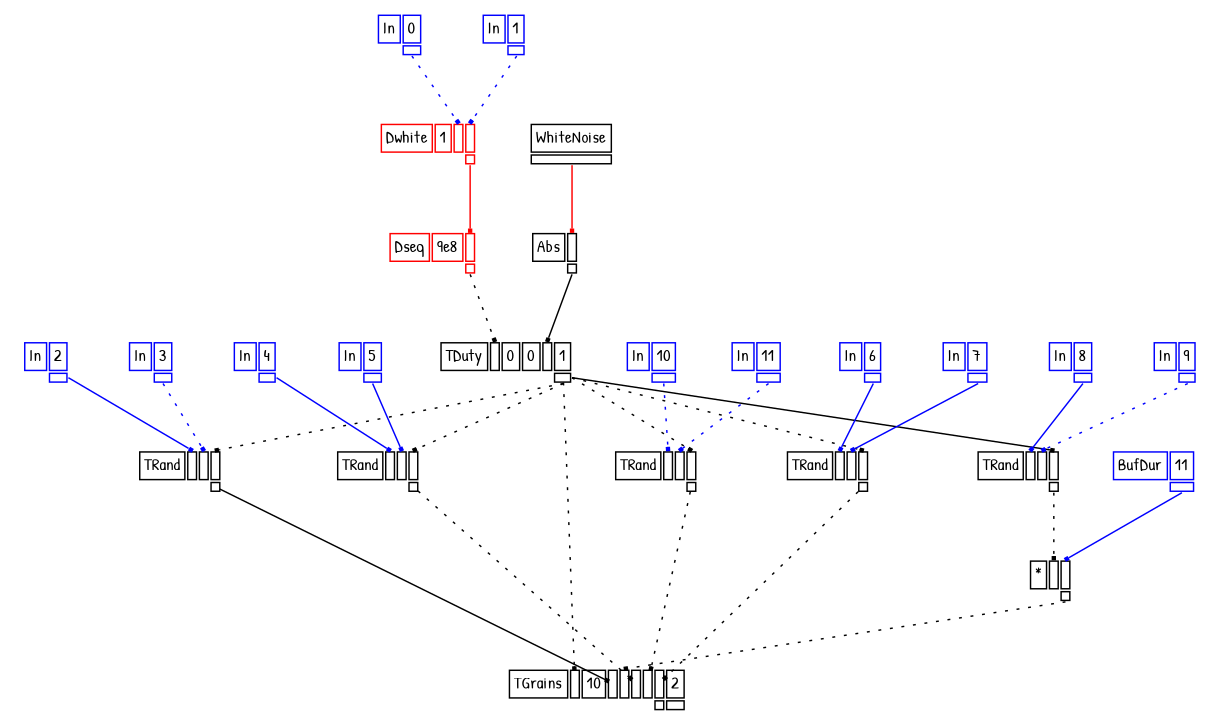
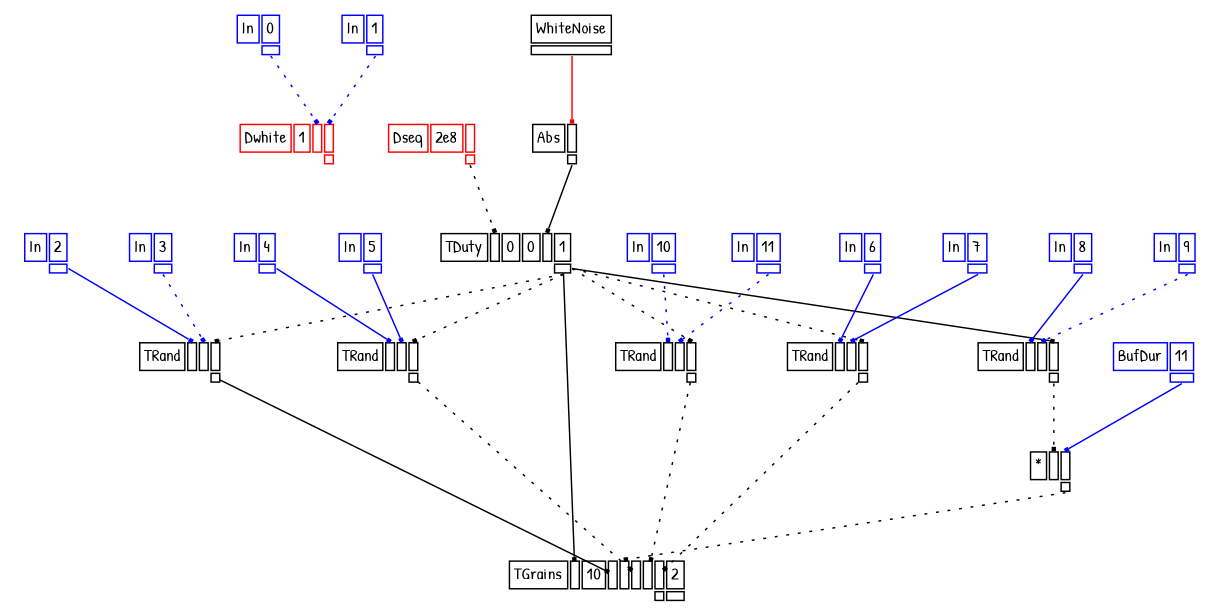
(470, 197) -> none
(448, 247) -> (447, 138)
(569, 524) -> (569, 415)
